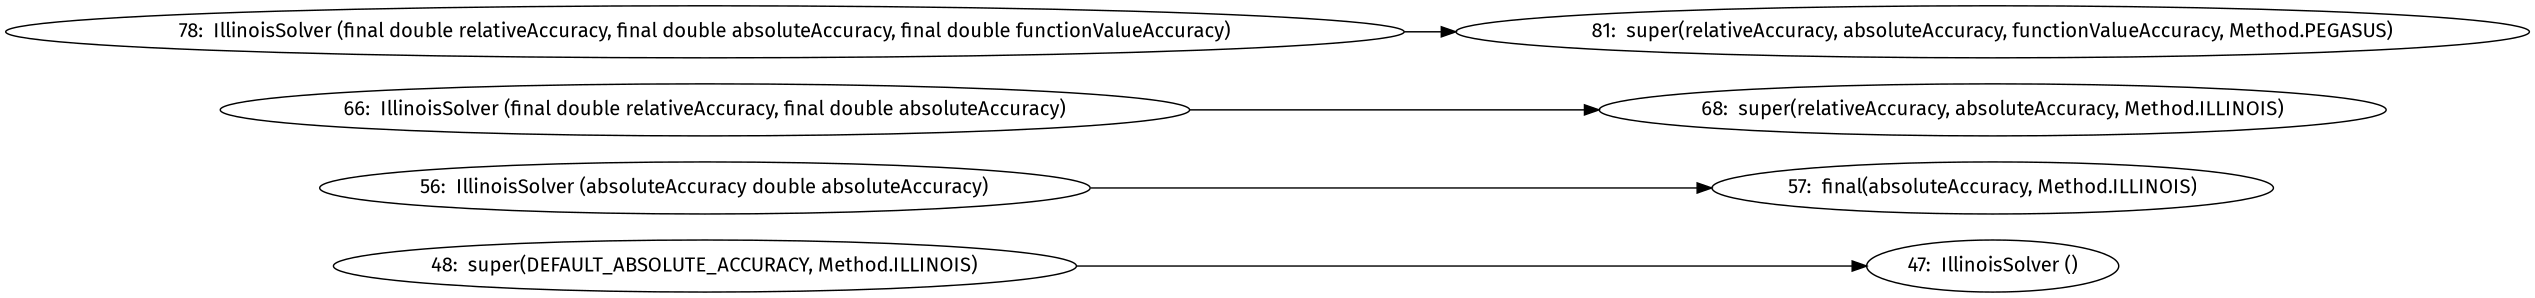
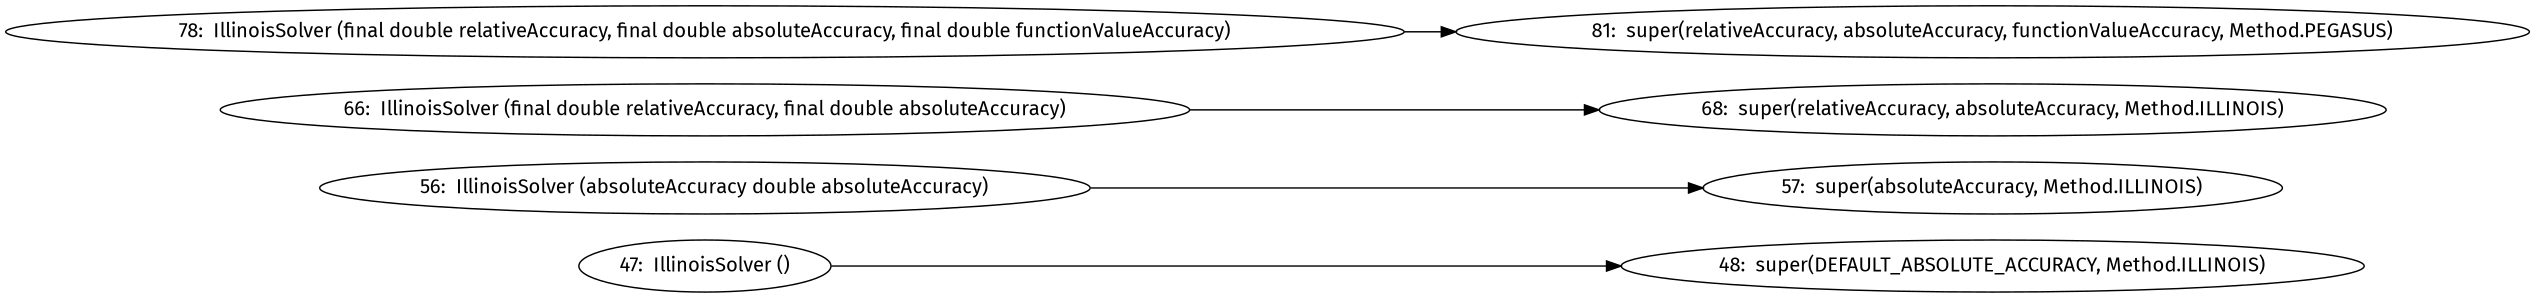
(1993, 188) -> (1993, 188)
(1464, 266) -> (1219, 266)
